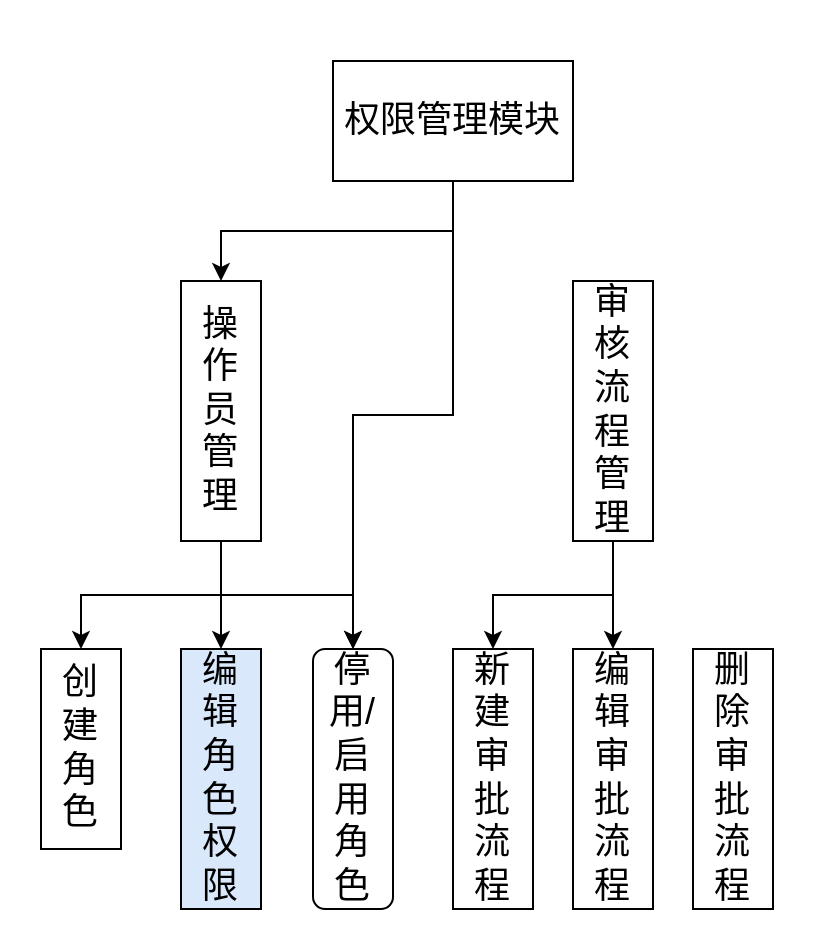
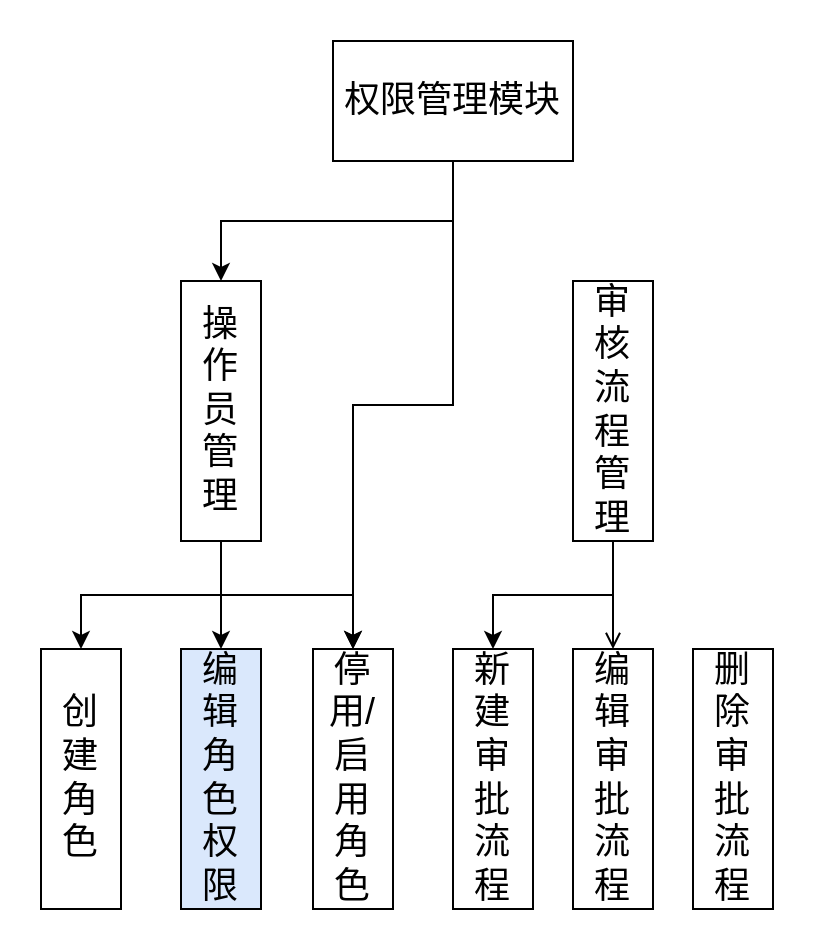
(453, 121) -> (453, 101)
(613, 634) -> (613, 636)
(81, 749) -> (81, 779)
(353, 779) -> (353, 779)
